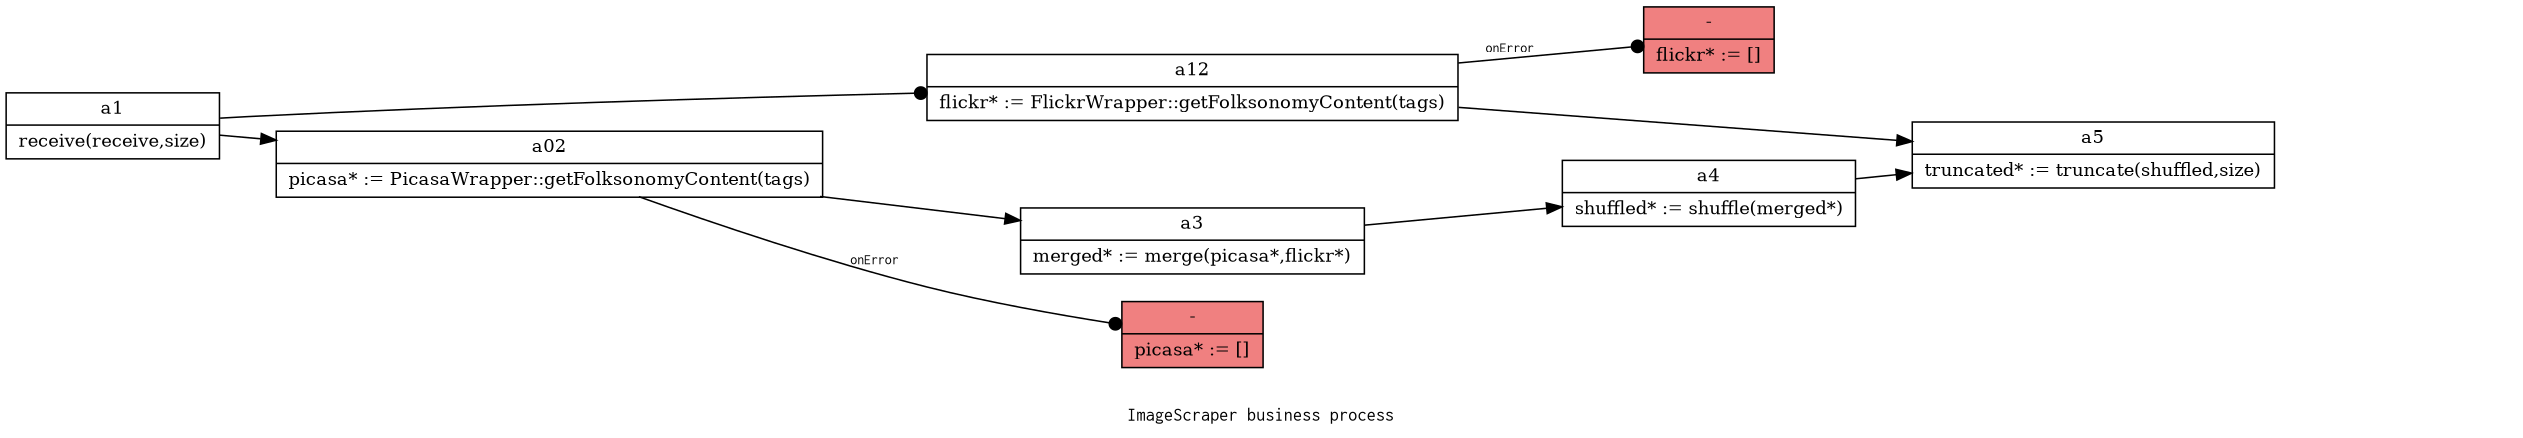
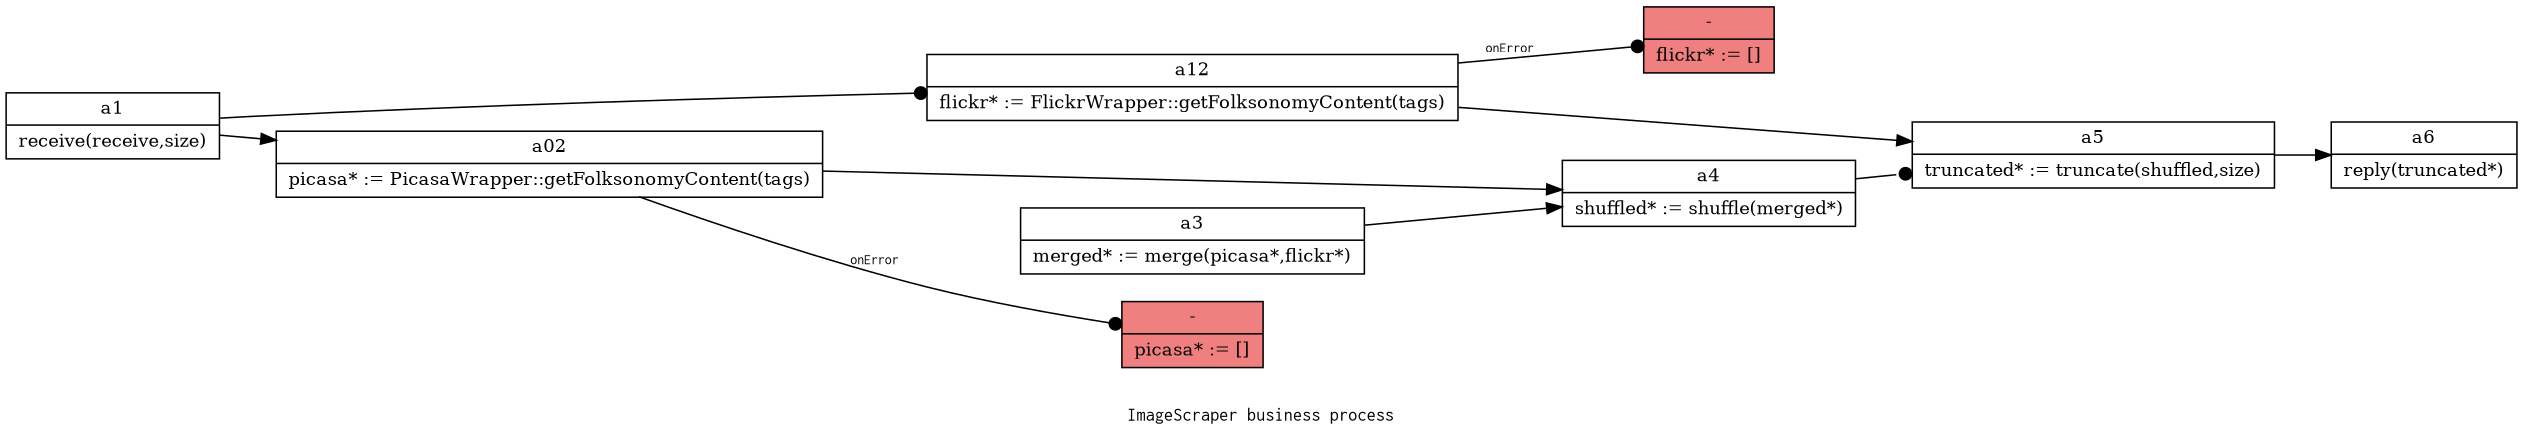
none -> (2424, 155)
(1876, 177) -> (1876, 177)
(913, 208) -> (1185, 180)
